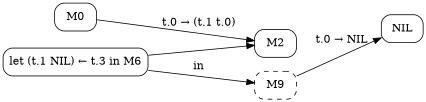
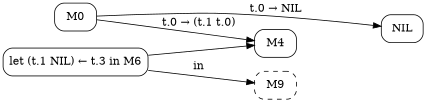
(276, 43) -> (276, 43)
(335, 59) -> (235, 14)
